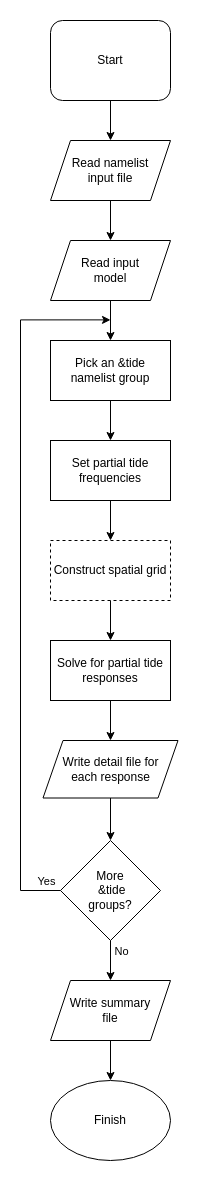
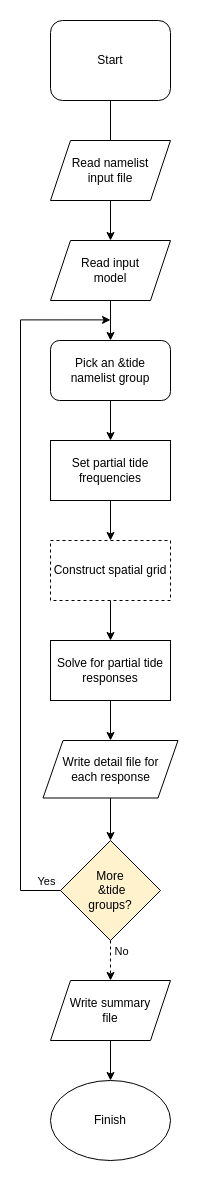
(111, 132) -> (111, 135)
(111, 371) -> (111, 371)
(111, 891) -> (111, 891)
(111, 957) -> (111, 957)
